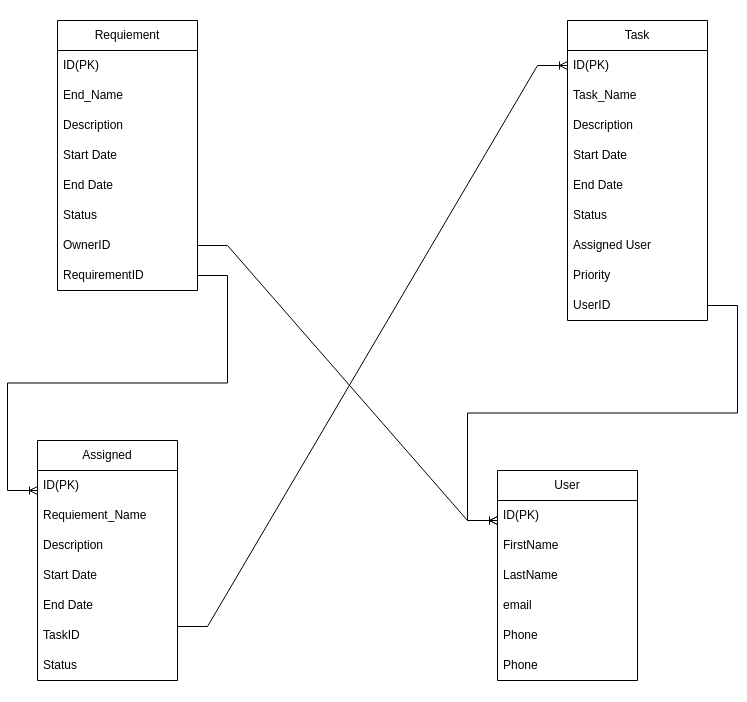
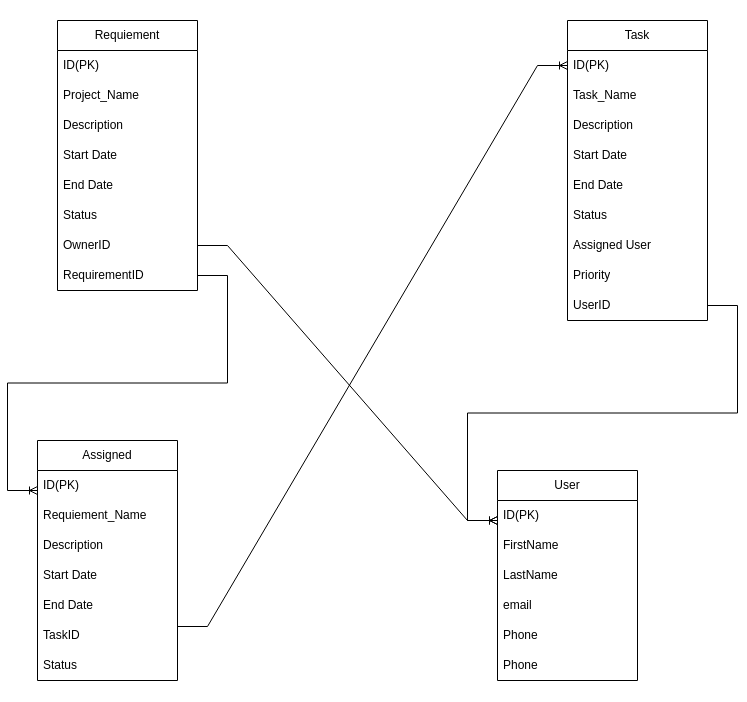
(90, 96) -> (104, 96)
